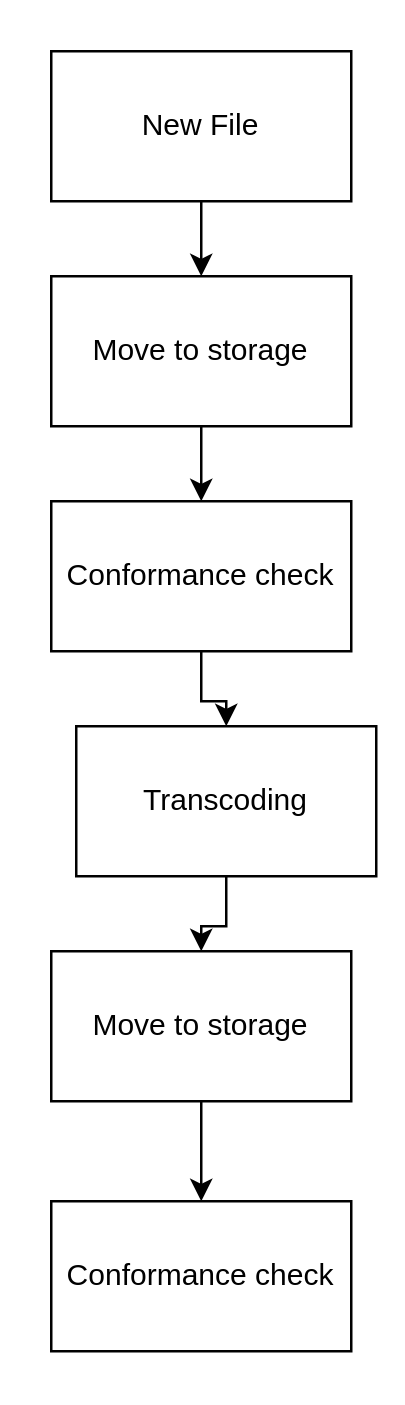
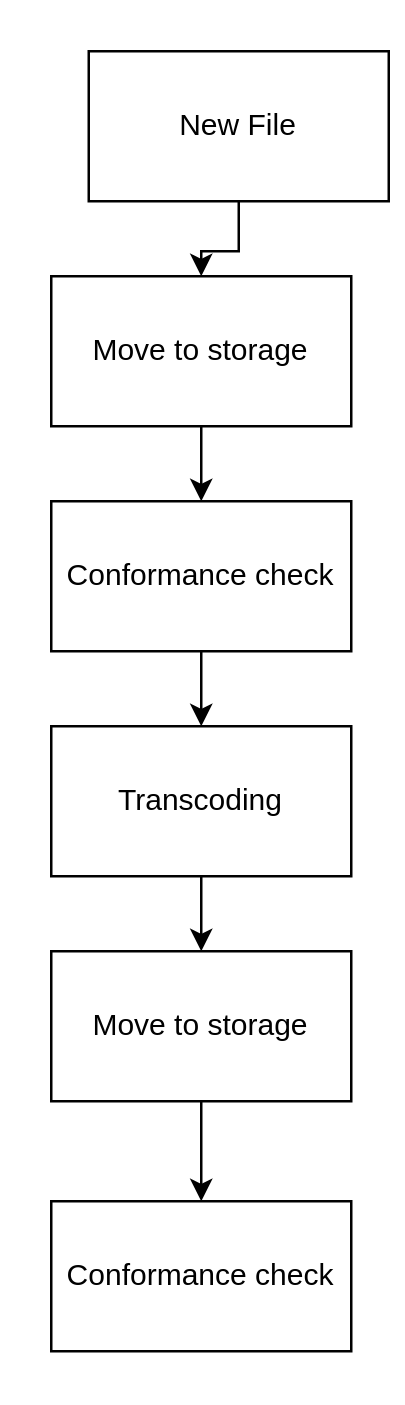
(201, 126) -> (239, 126)
(226, 801) -> (201, 801)
